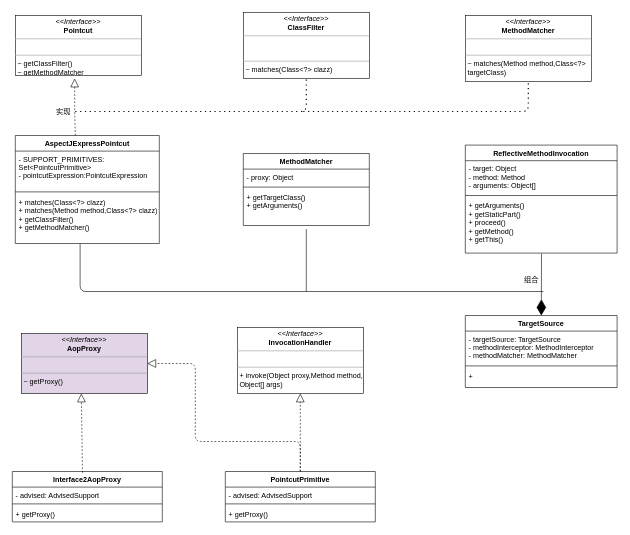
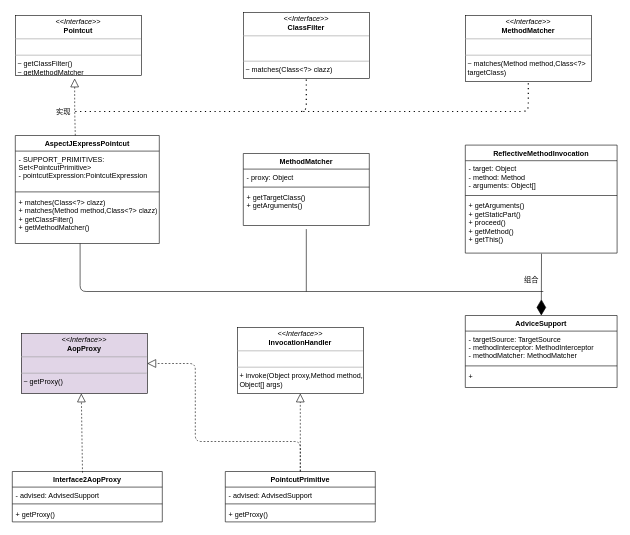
(541, 323) -> (541, 323)
